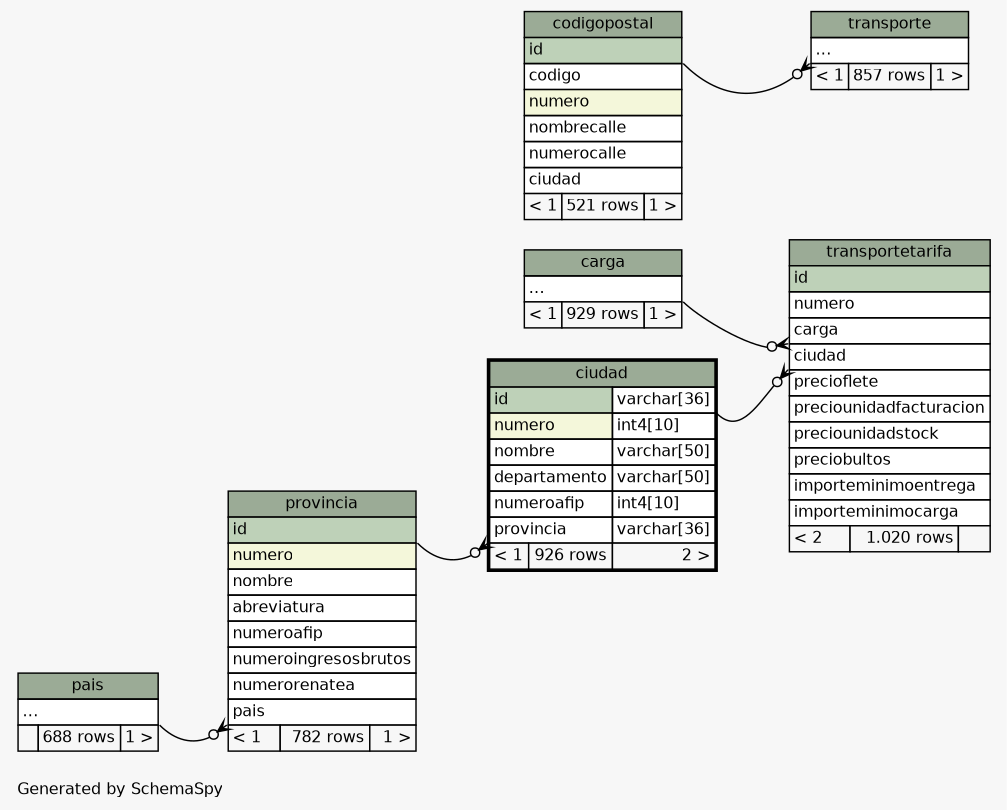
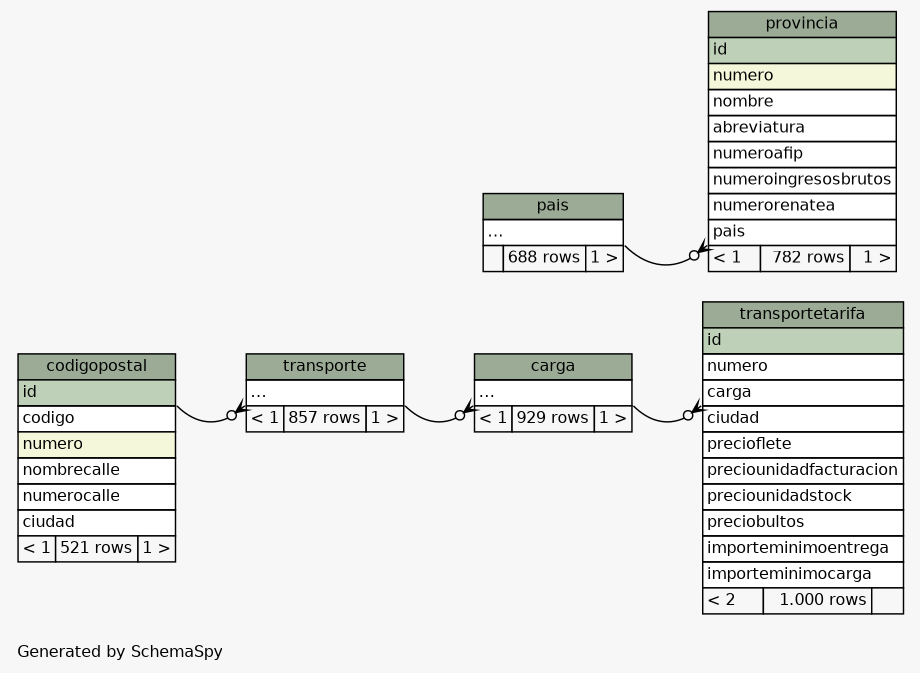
none -> (429, 420)
(602, 465) -> none
(910, 538) -> (823, 600)
